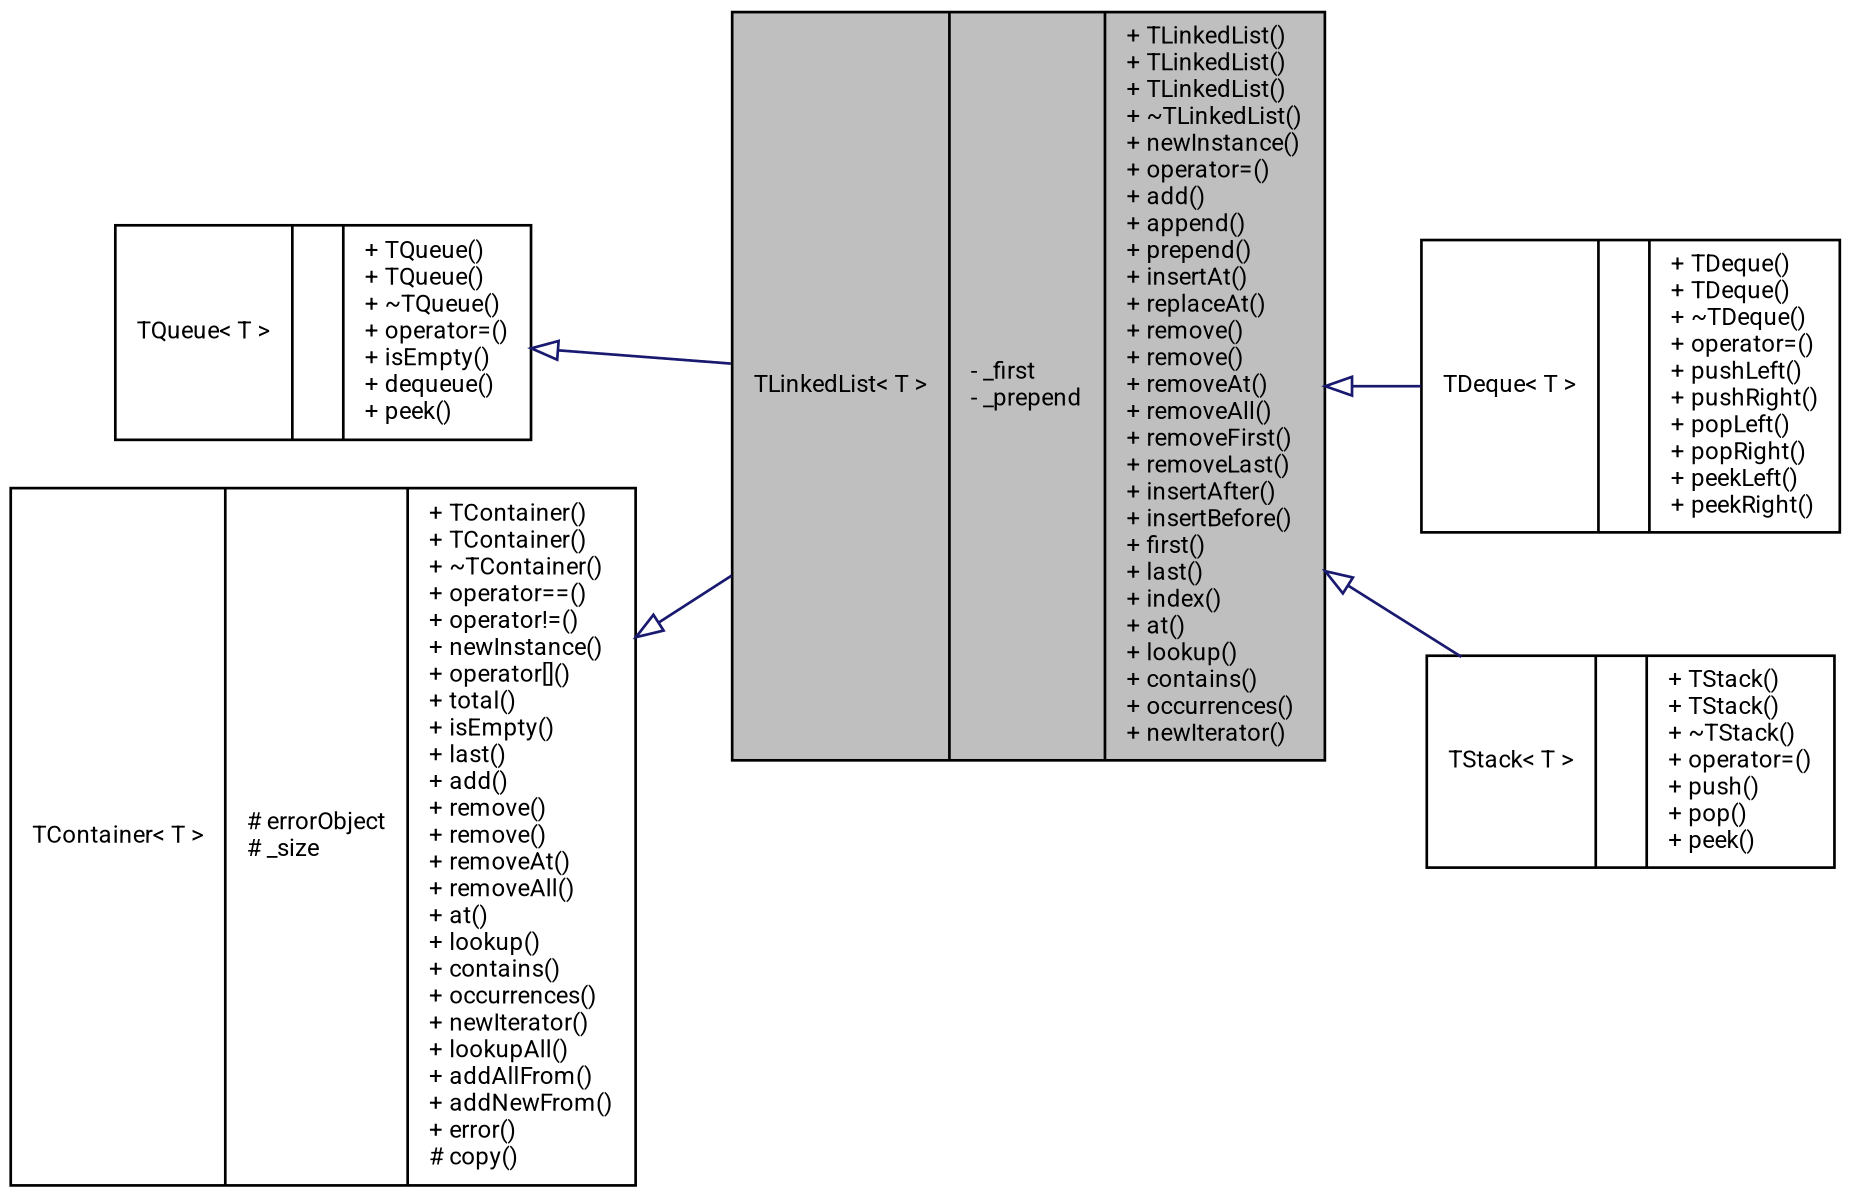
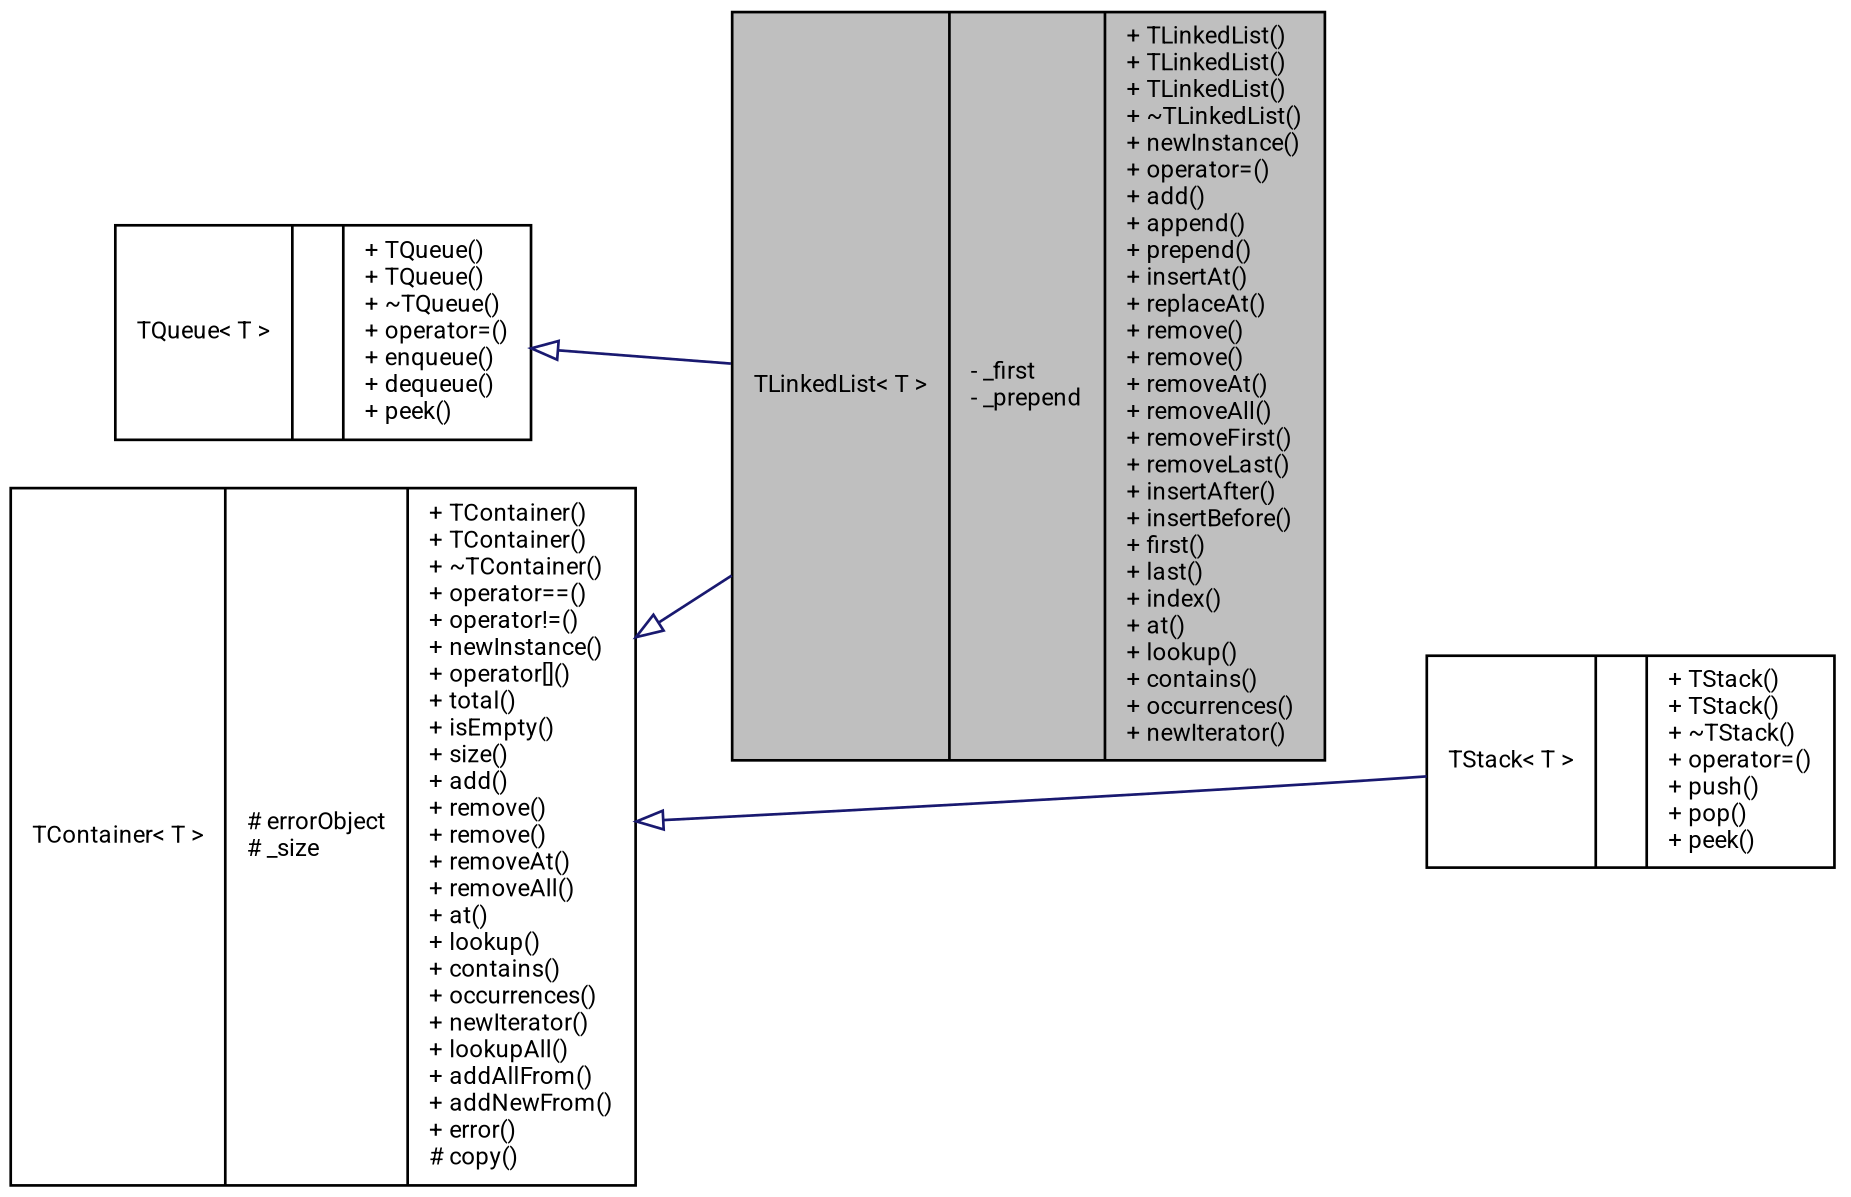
(428, 358) -> (430, 358)
(1631, 386) -> none
(1405, 621) -> (1045, 800)
(468, 755) -> (469, 755)
